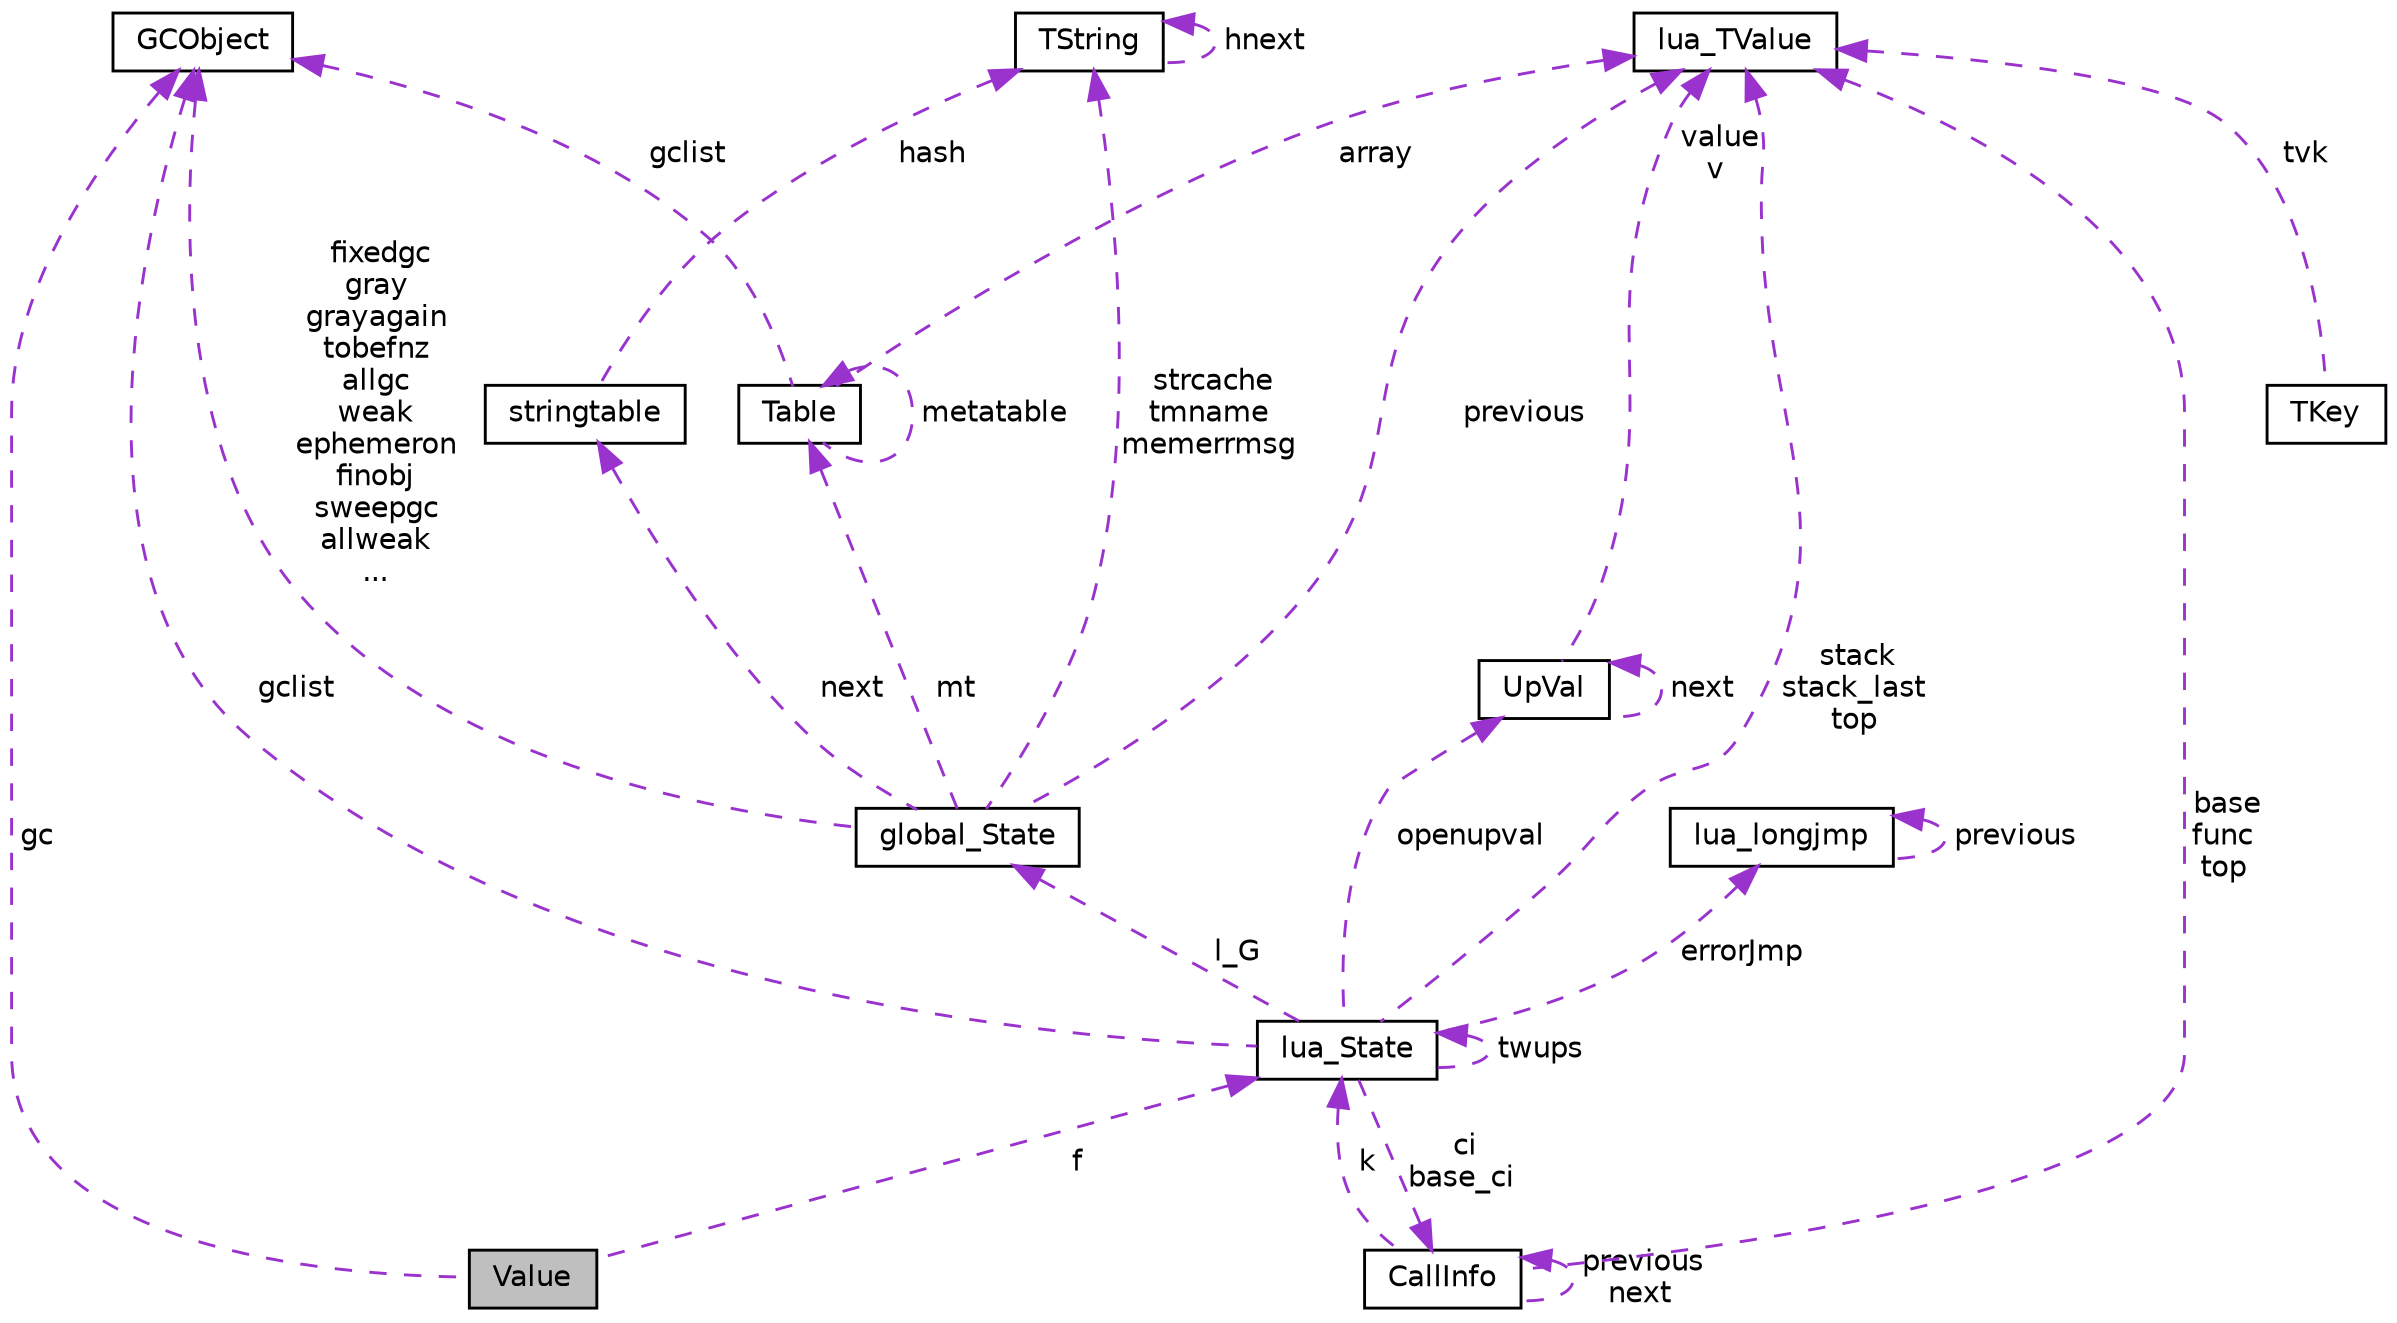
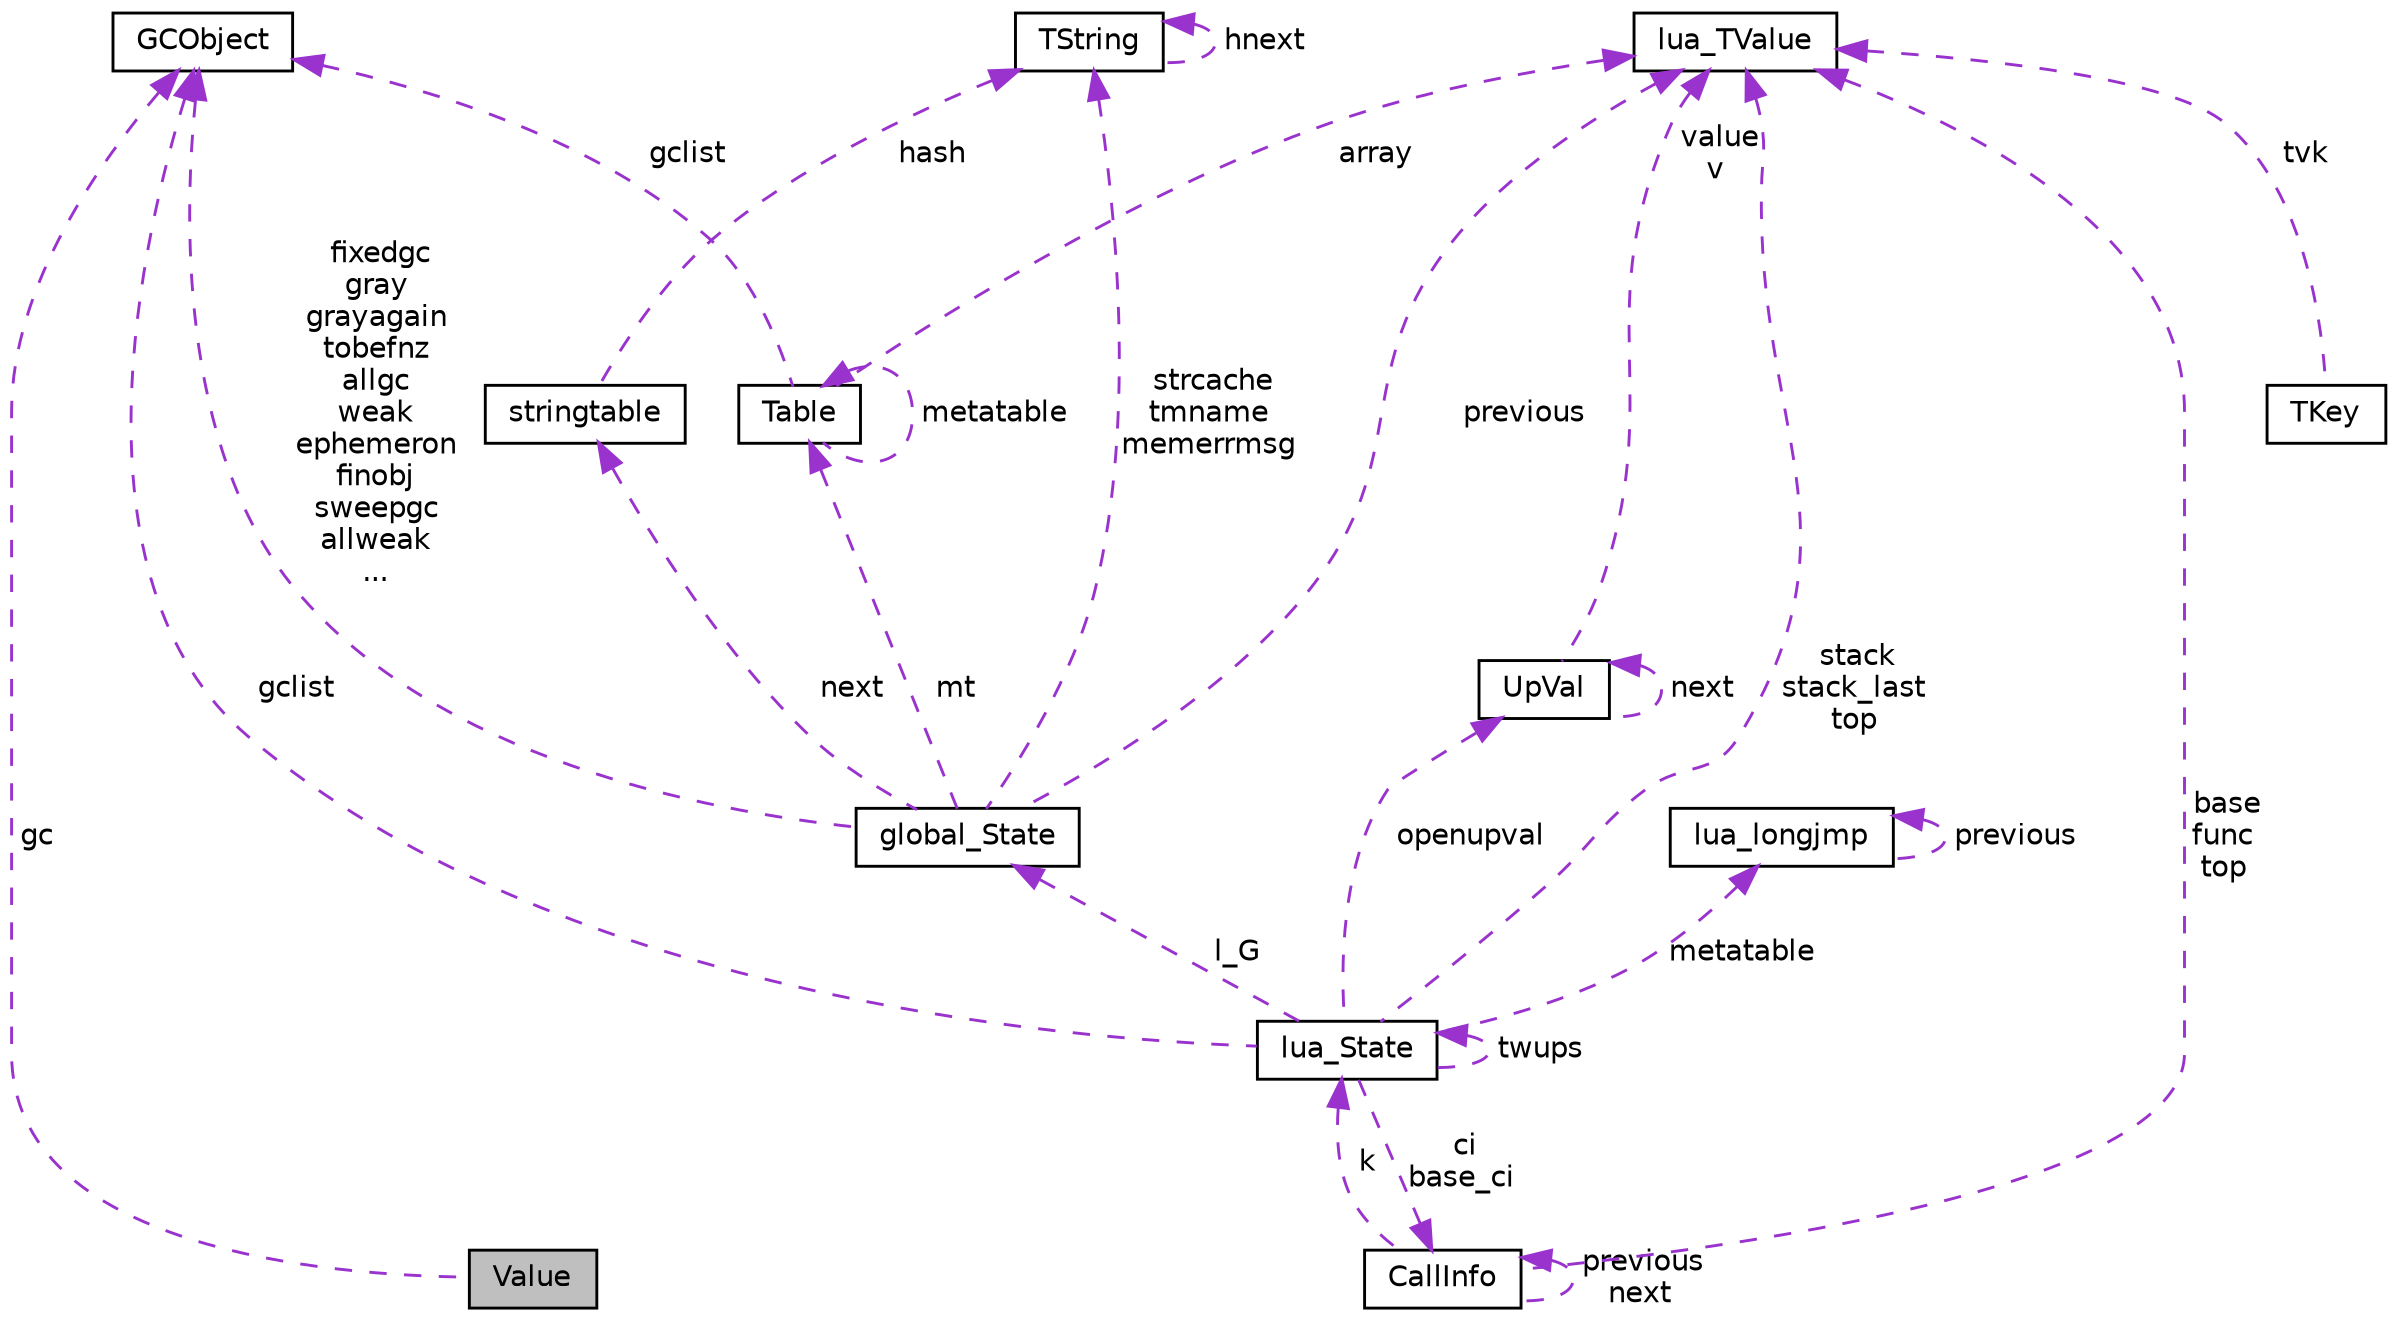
(1738, 953) -> (1738, 953)
(913, 1172) -> none
